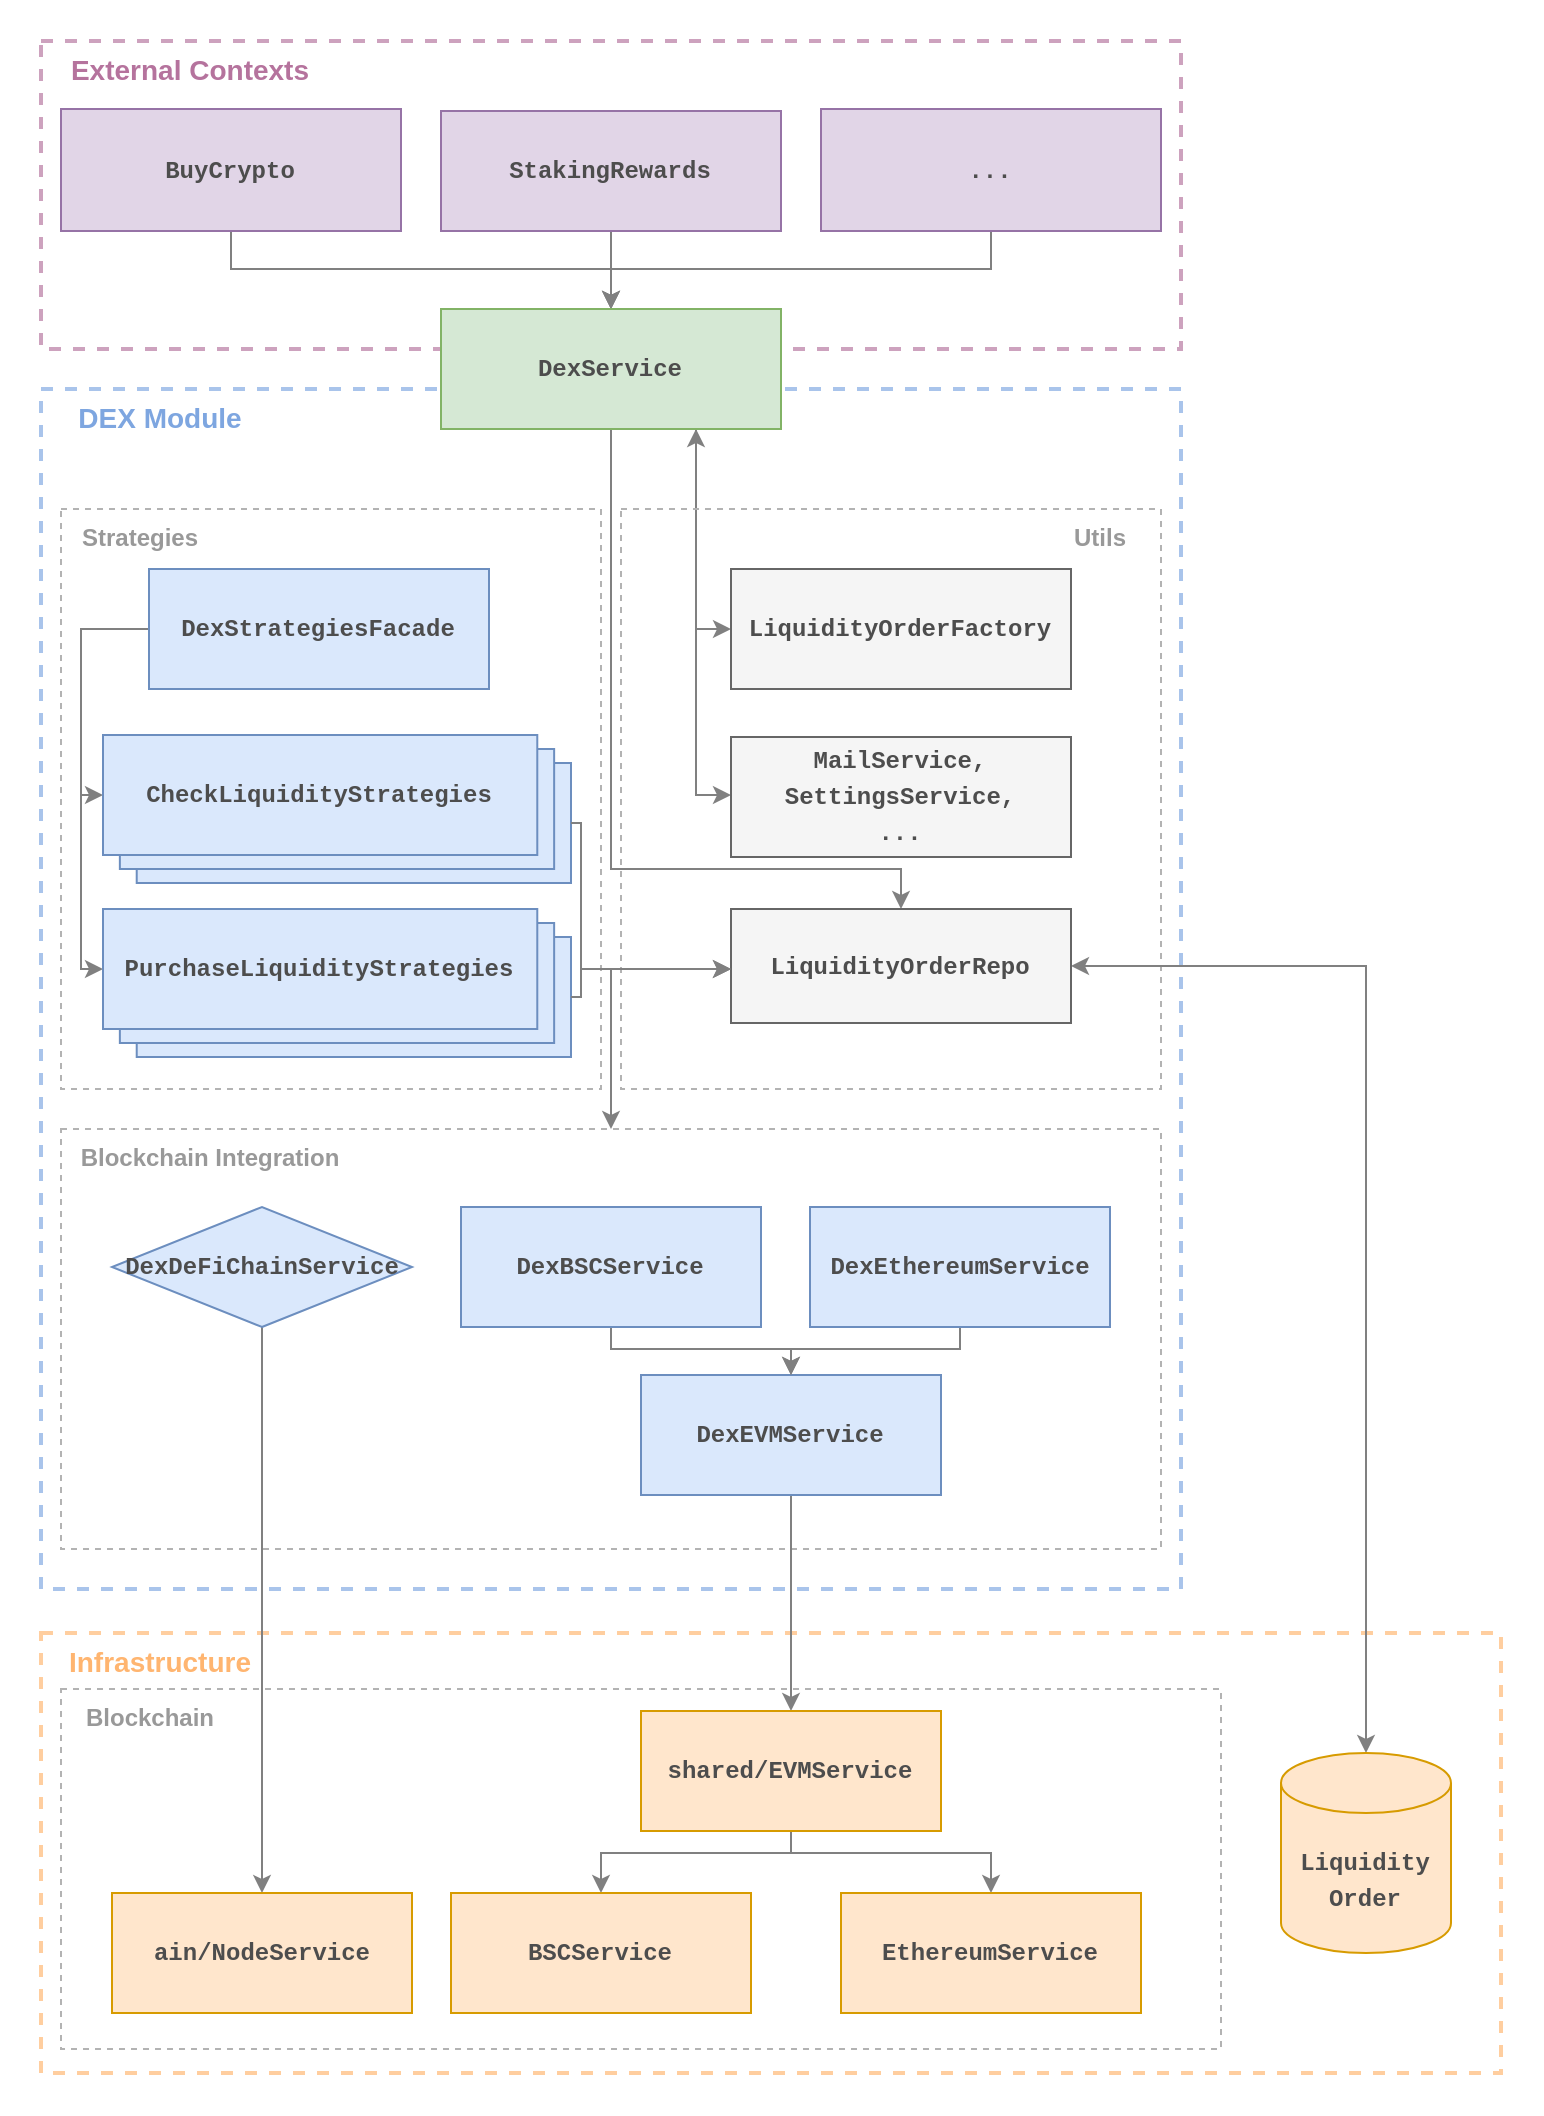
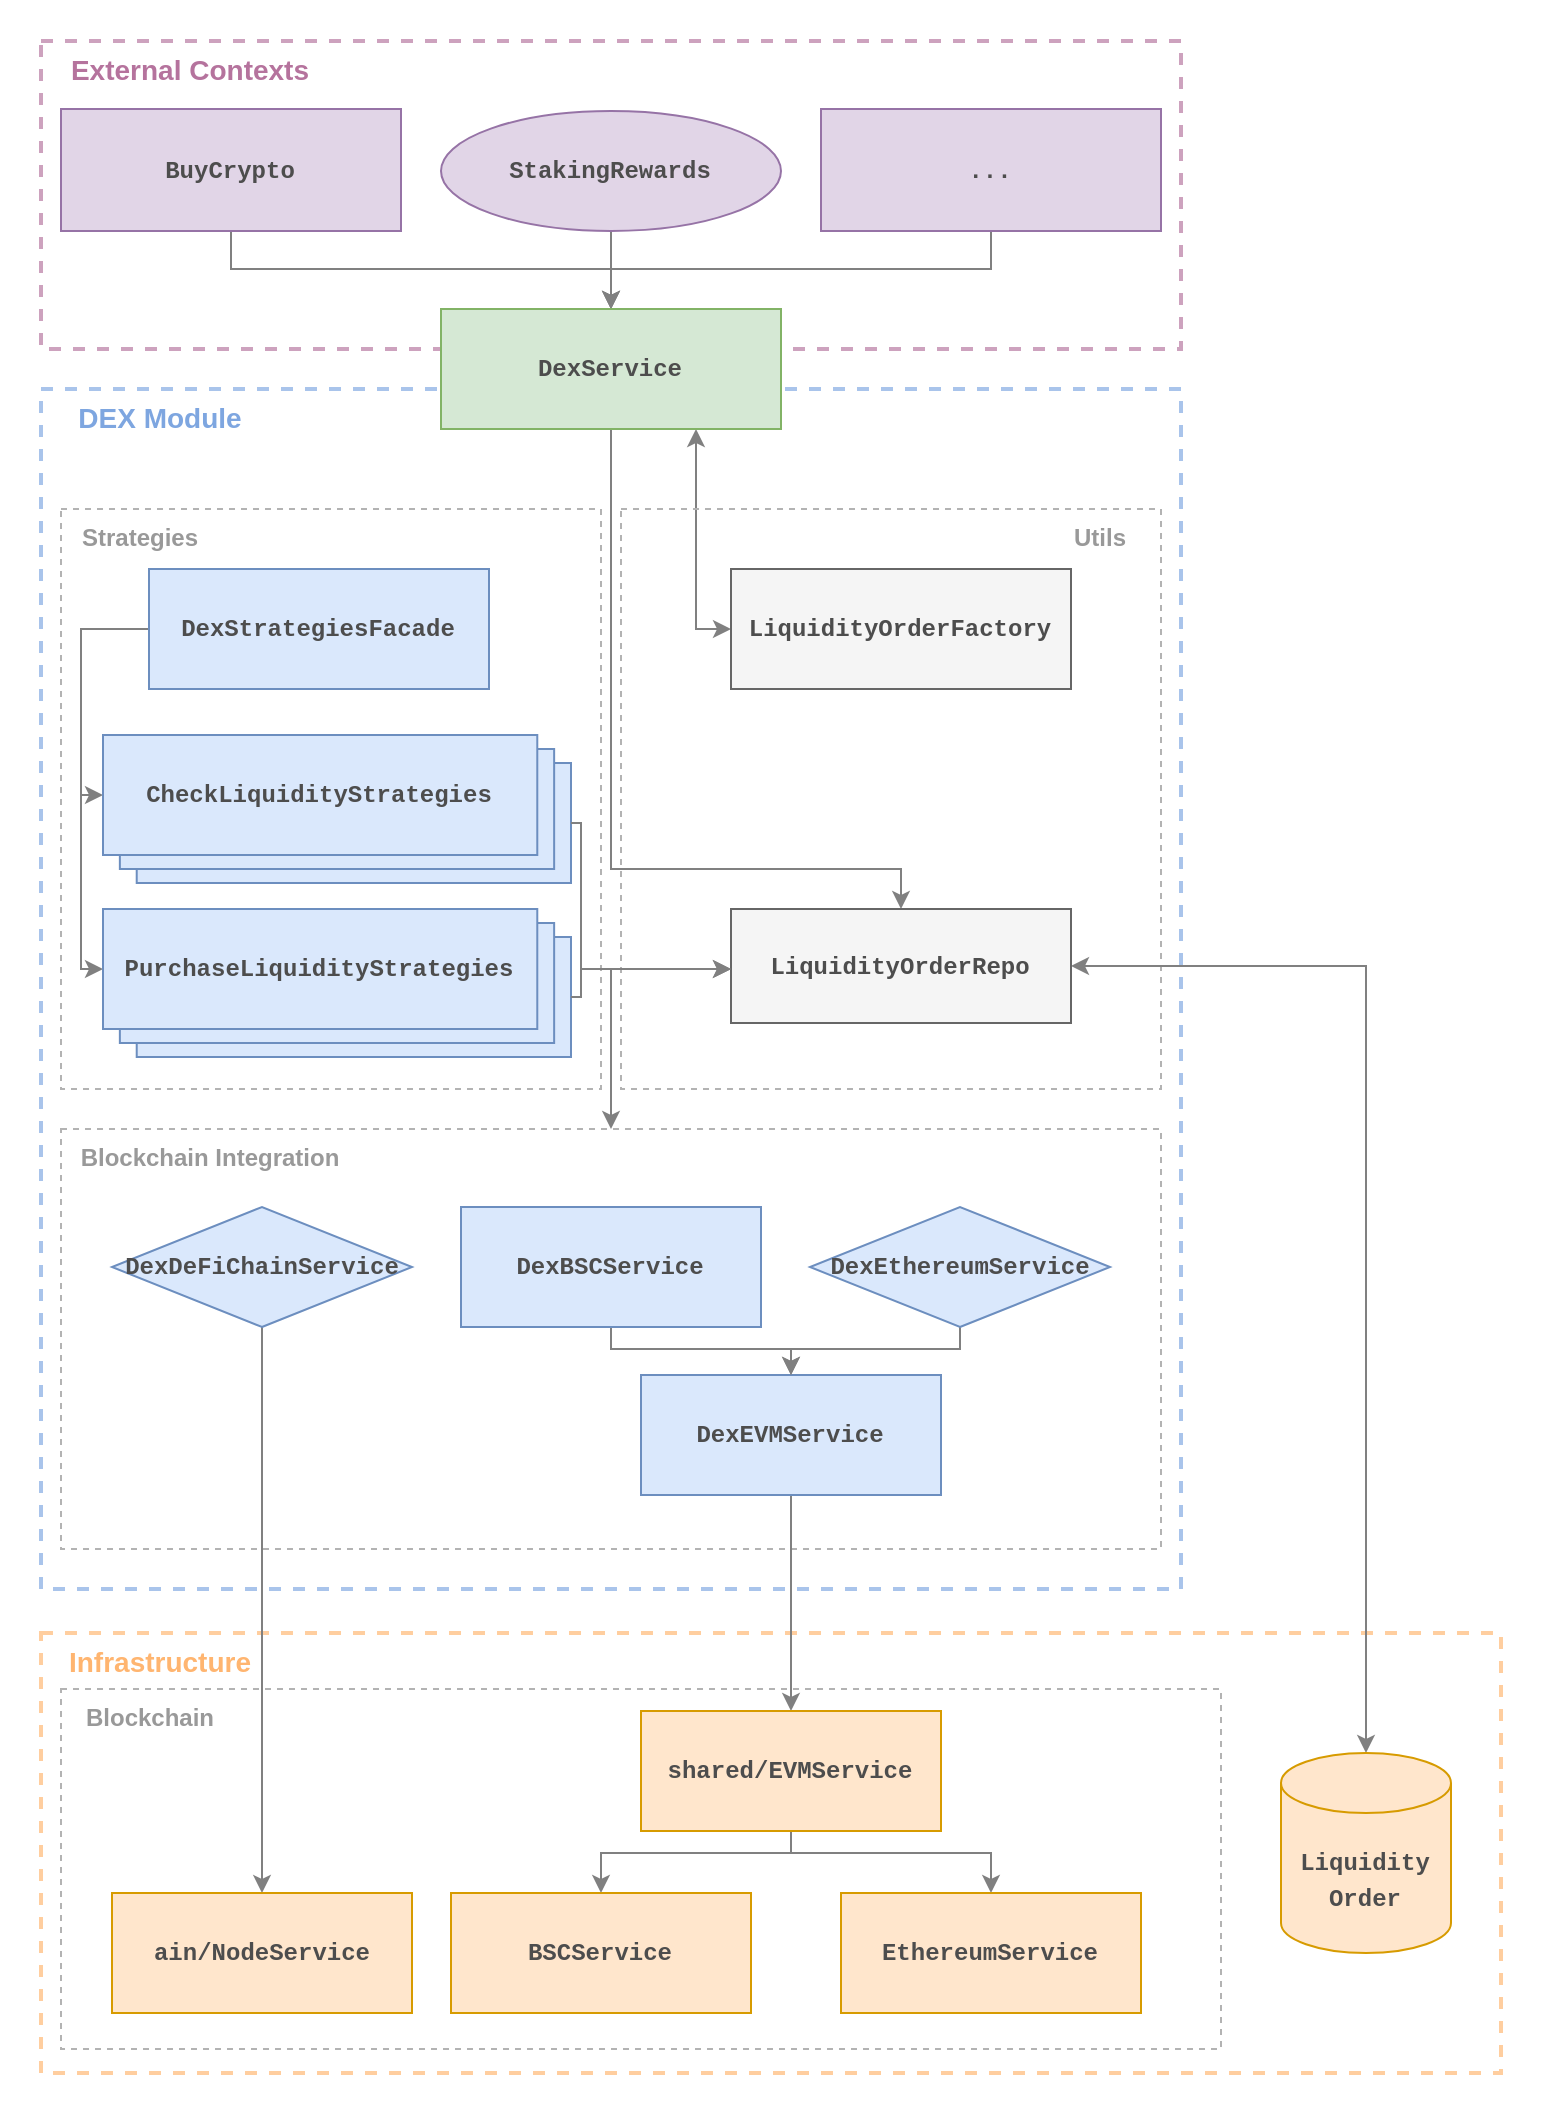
(611, 171) -> (611, 171)
(696, 725) -> none
(901, 797) -> none
(960, 1267) -> (960, 1267)
